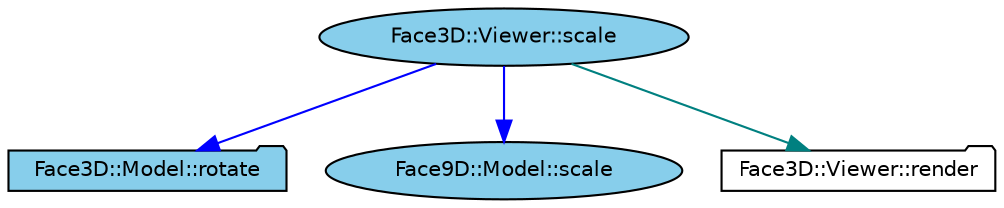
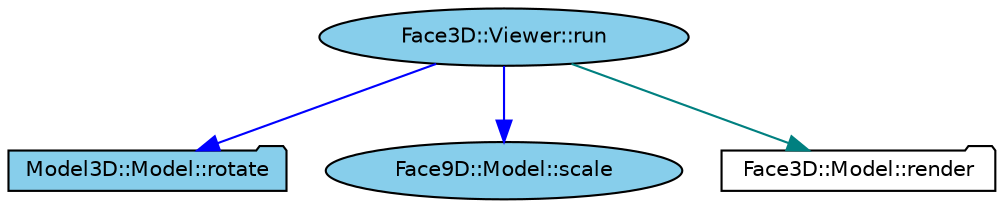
(504, 37) -> (504, 37)
(147, 171) -> (147, 171)
(858, 171) -> (858, 171)
